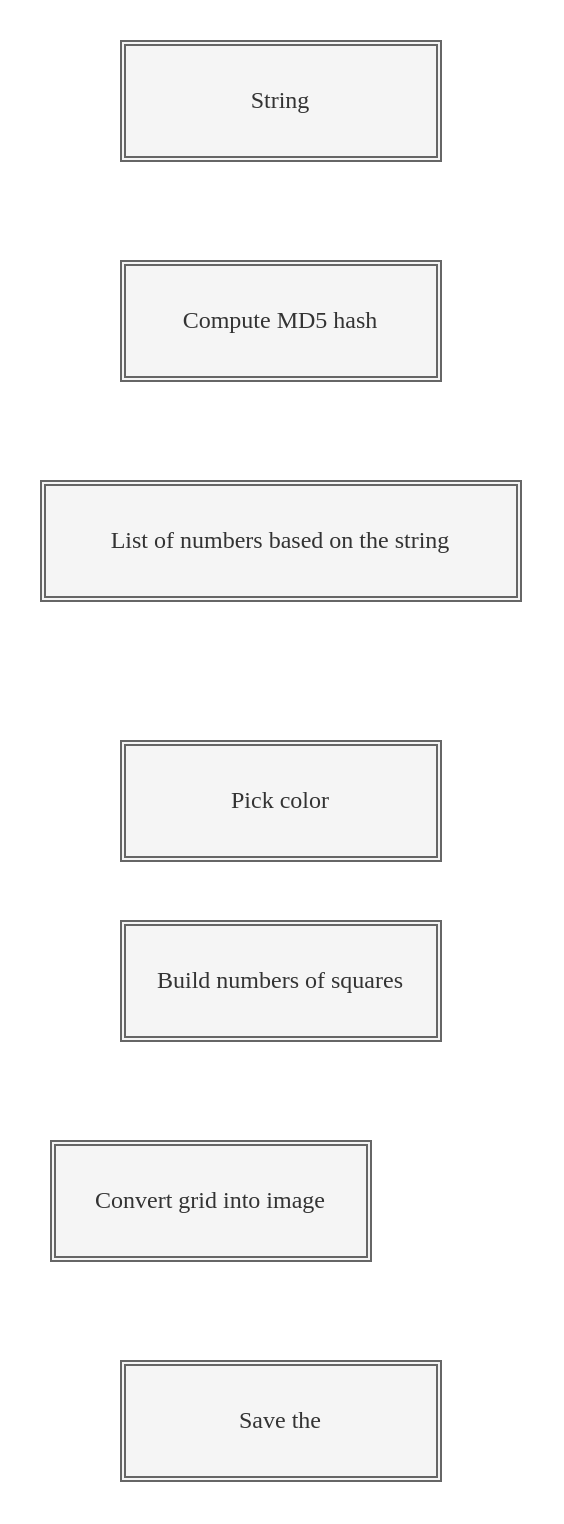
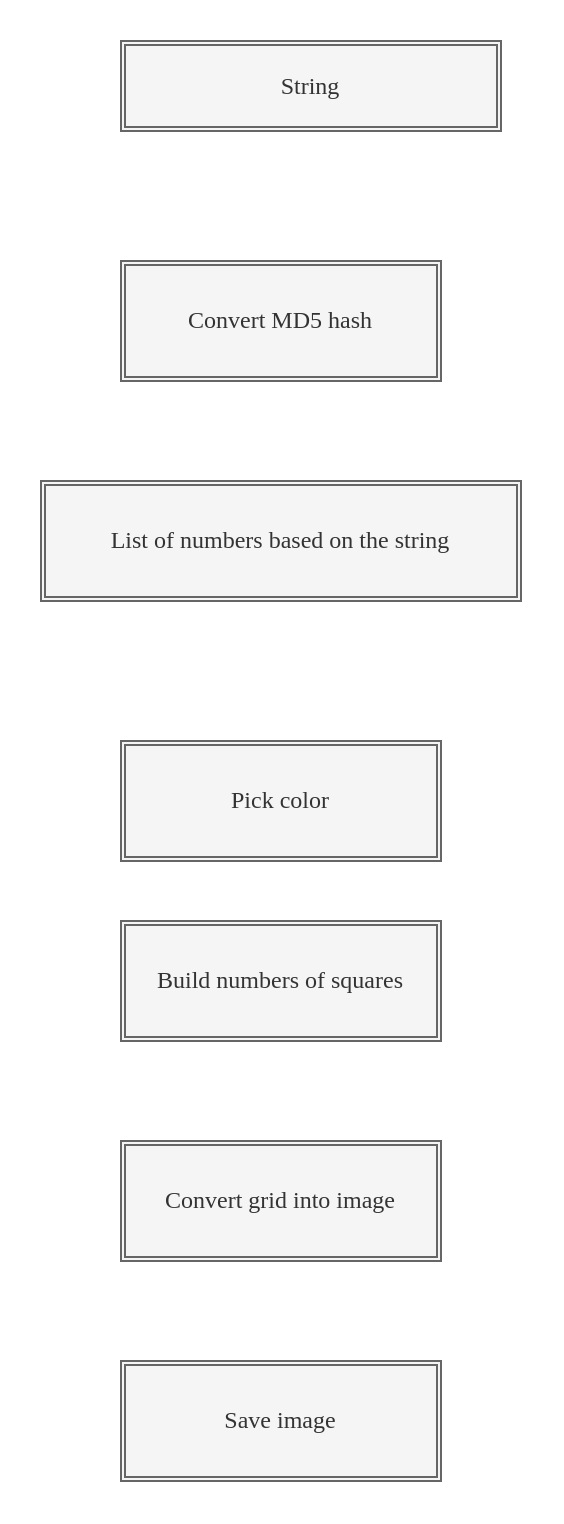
(281, 101) -> (311, 86)
(281, 321) -> (281, 321)
(211, 1201) -> (281, 1201)
(281, 1421) -> (281, 1421)
